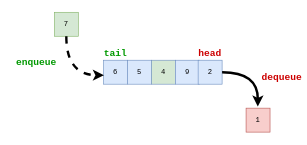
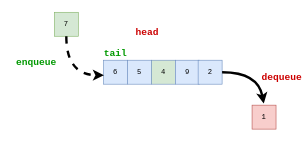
(210, 54) -> (147, 33)
(258, 120) -> (264, 117)
